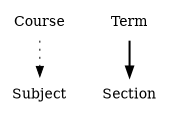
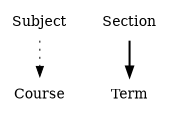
(40, 54) -> (40, 54)
(130, 54) -> (130, 54)
